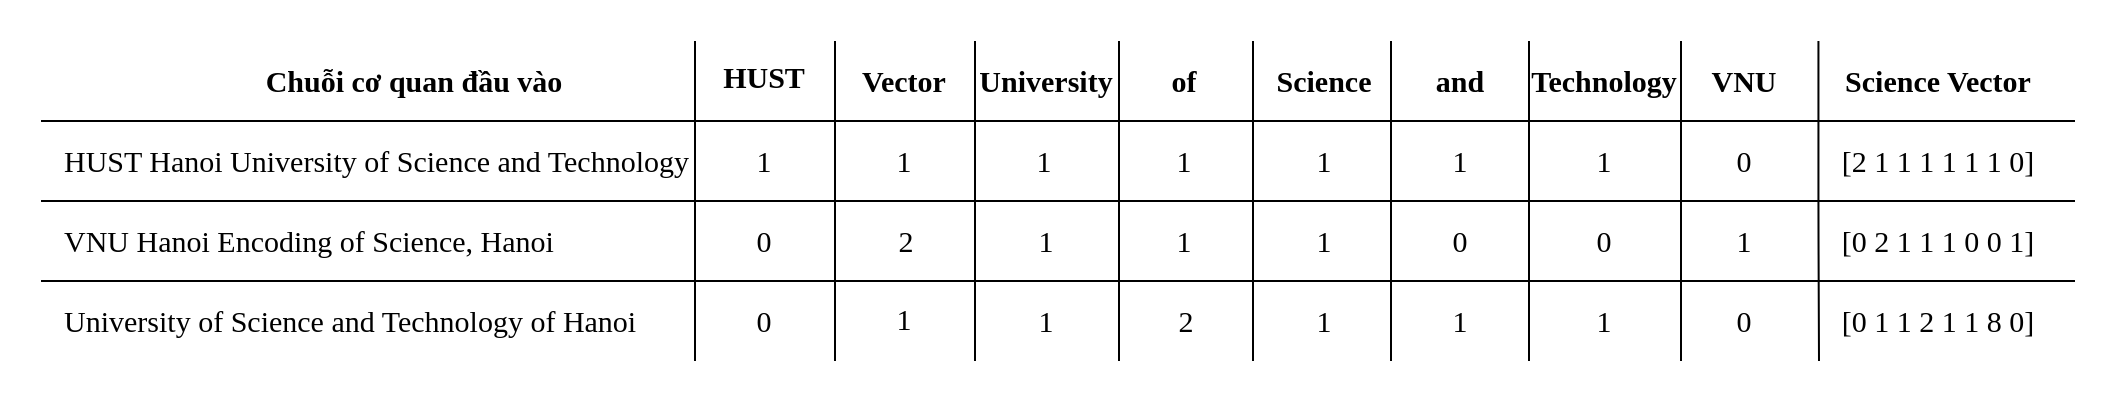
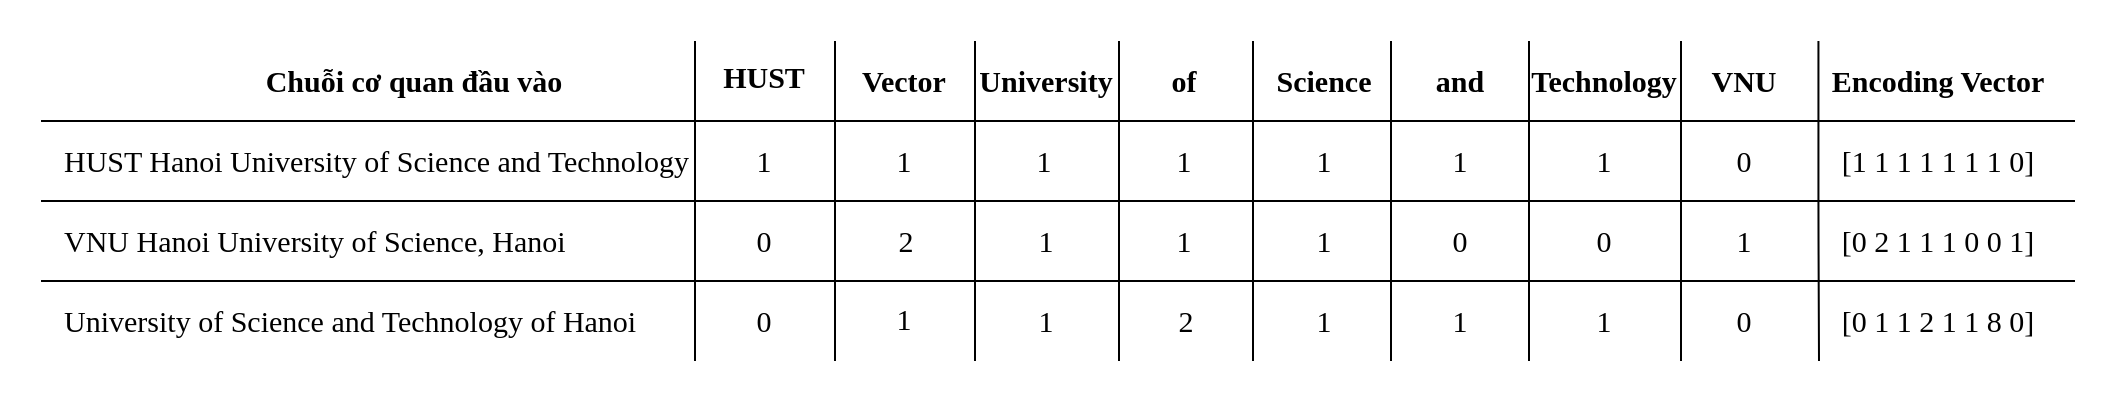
(1939, 81) -> (1939, 81)
(1939, 161) -> (1939, 161)
(276, 241) -> (286, 241)
